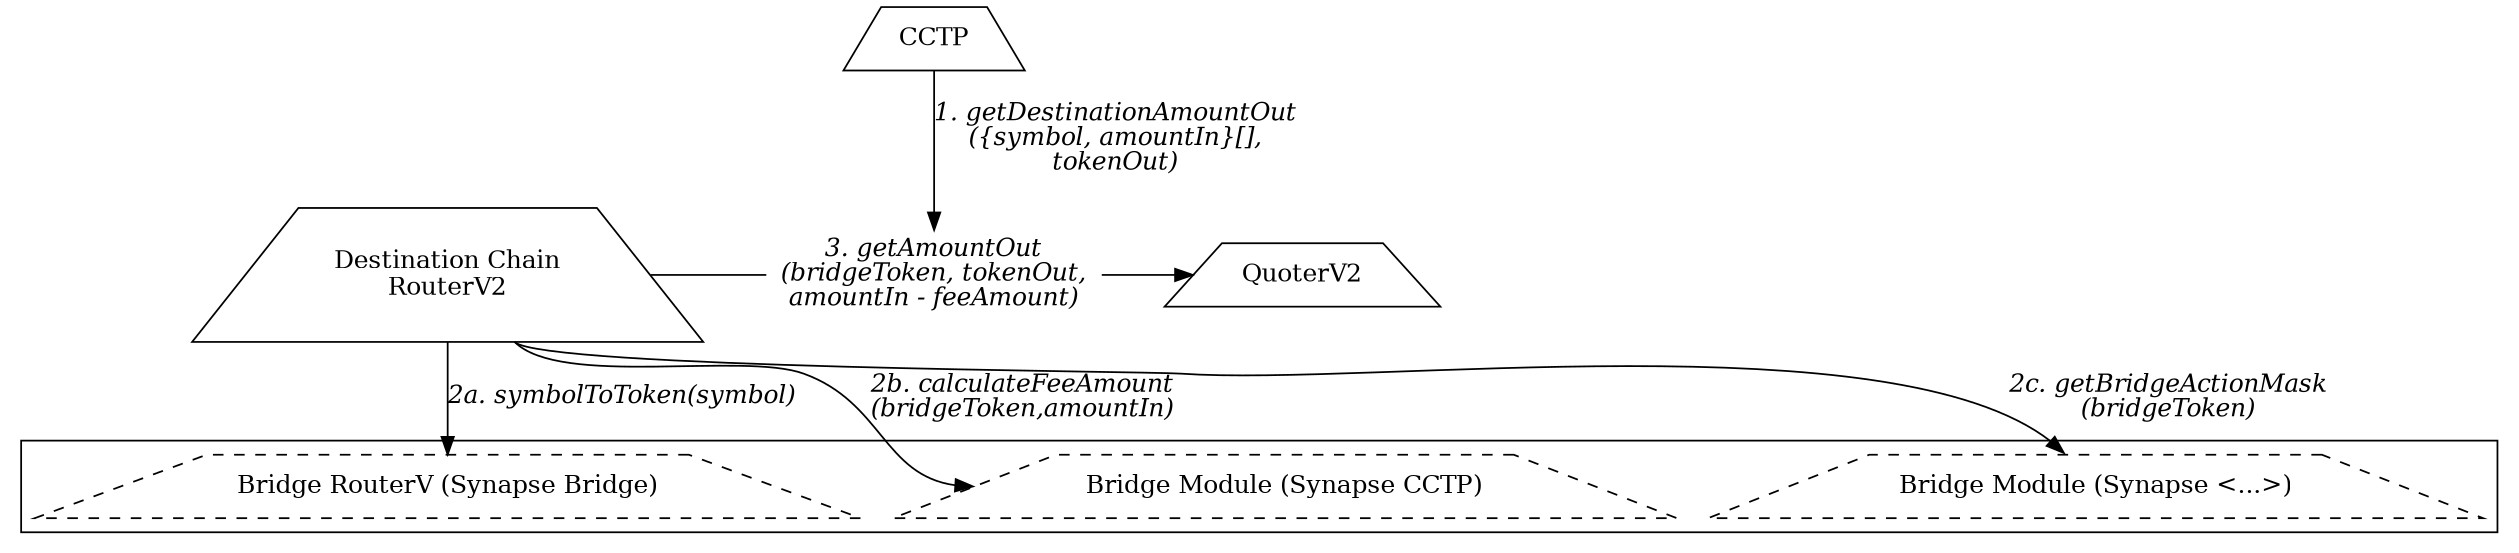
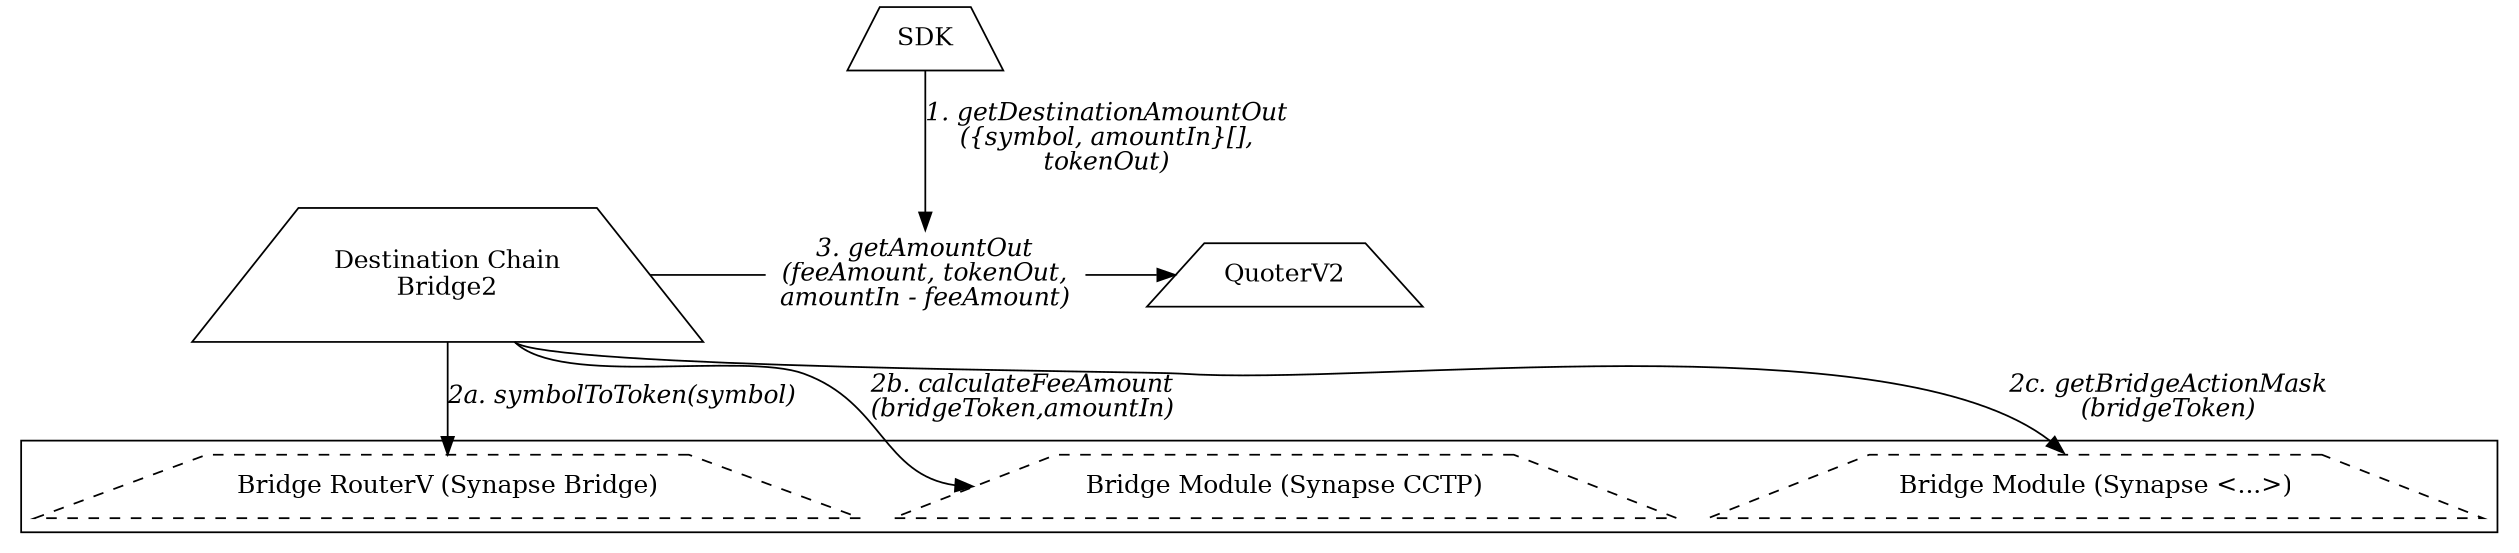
(934, 39) -> (925, 39)
(934, 273) -> (925, 273)
(448, 275) -> (448, 275)
